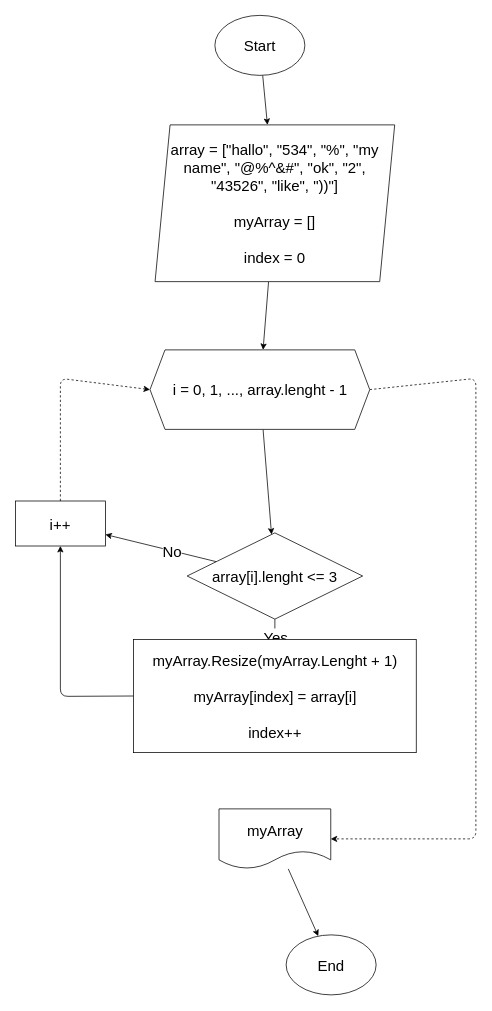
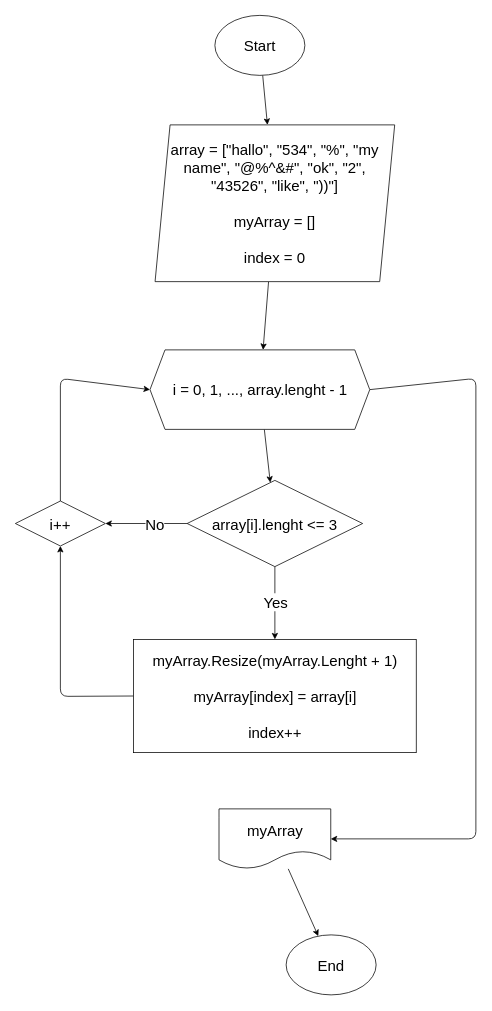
(60, 400) -> (60, 400)
(60, 524) -> (60, 524)
(275, 576) -> (275, 524)
(476, 625) -> (476, 625)
